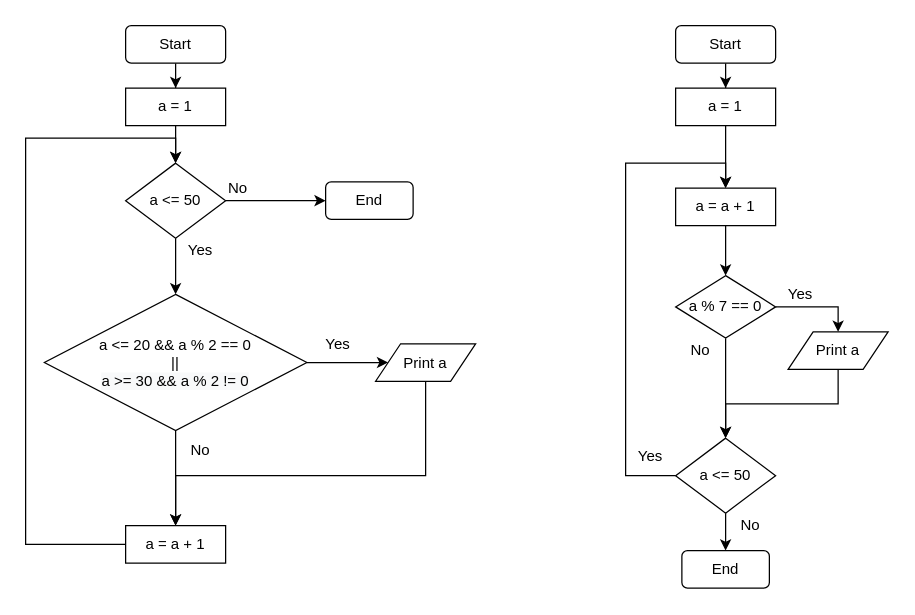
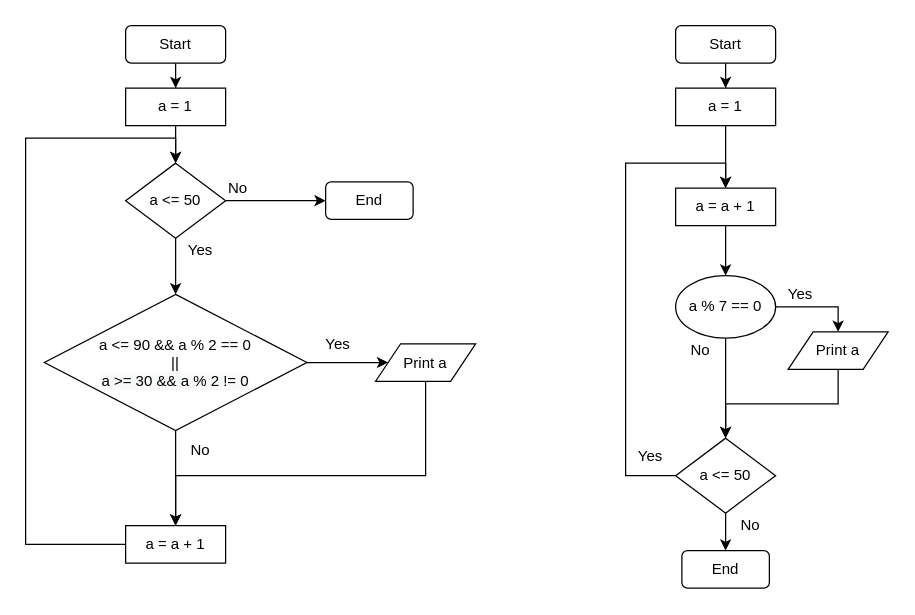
(726, 307) -> (726, 307)
(176, 363) -> (176, 363)
